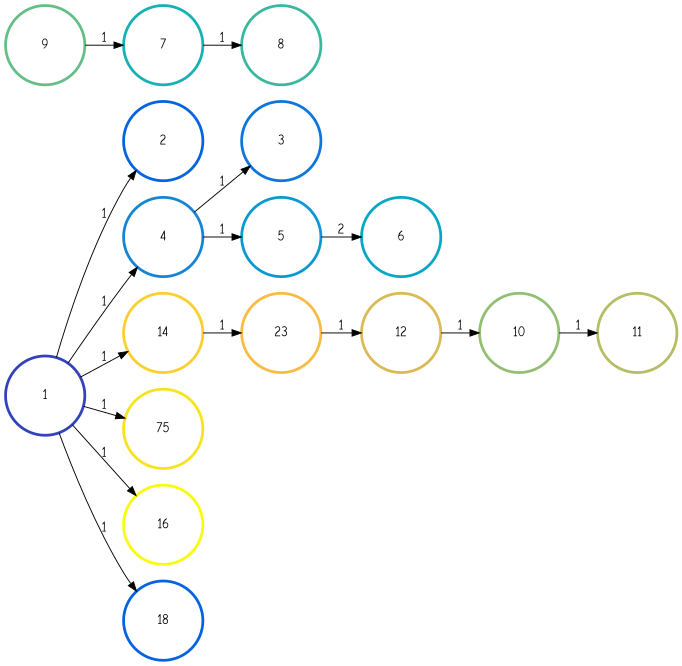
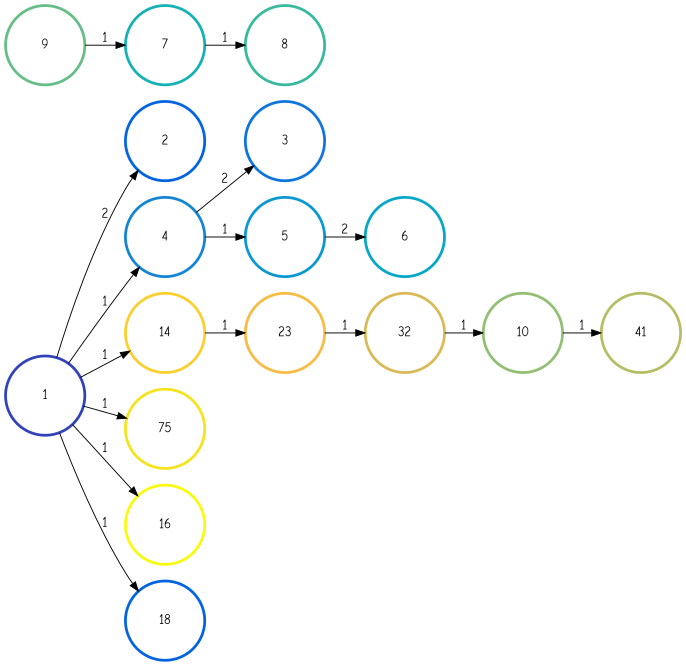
(222, 182) -> (225, 179)
(104, 214) -> (105, 214)
(401, 333) -> (405, 333)
(637, 333) -> (641, 333)
